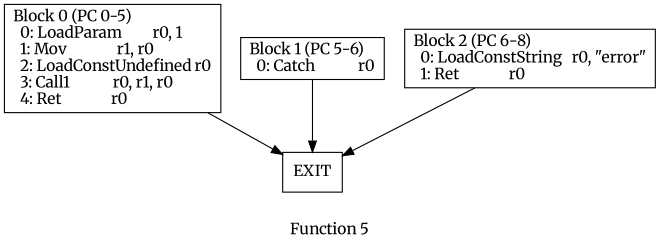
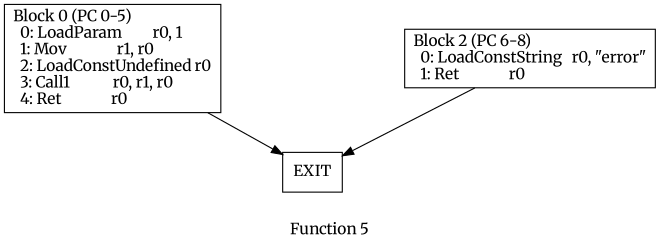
(312, 59) -> none
